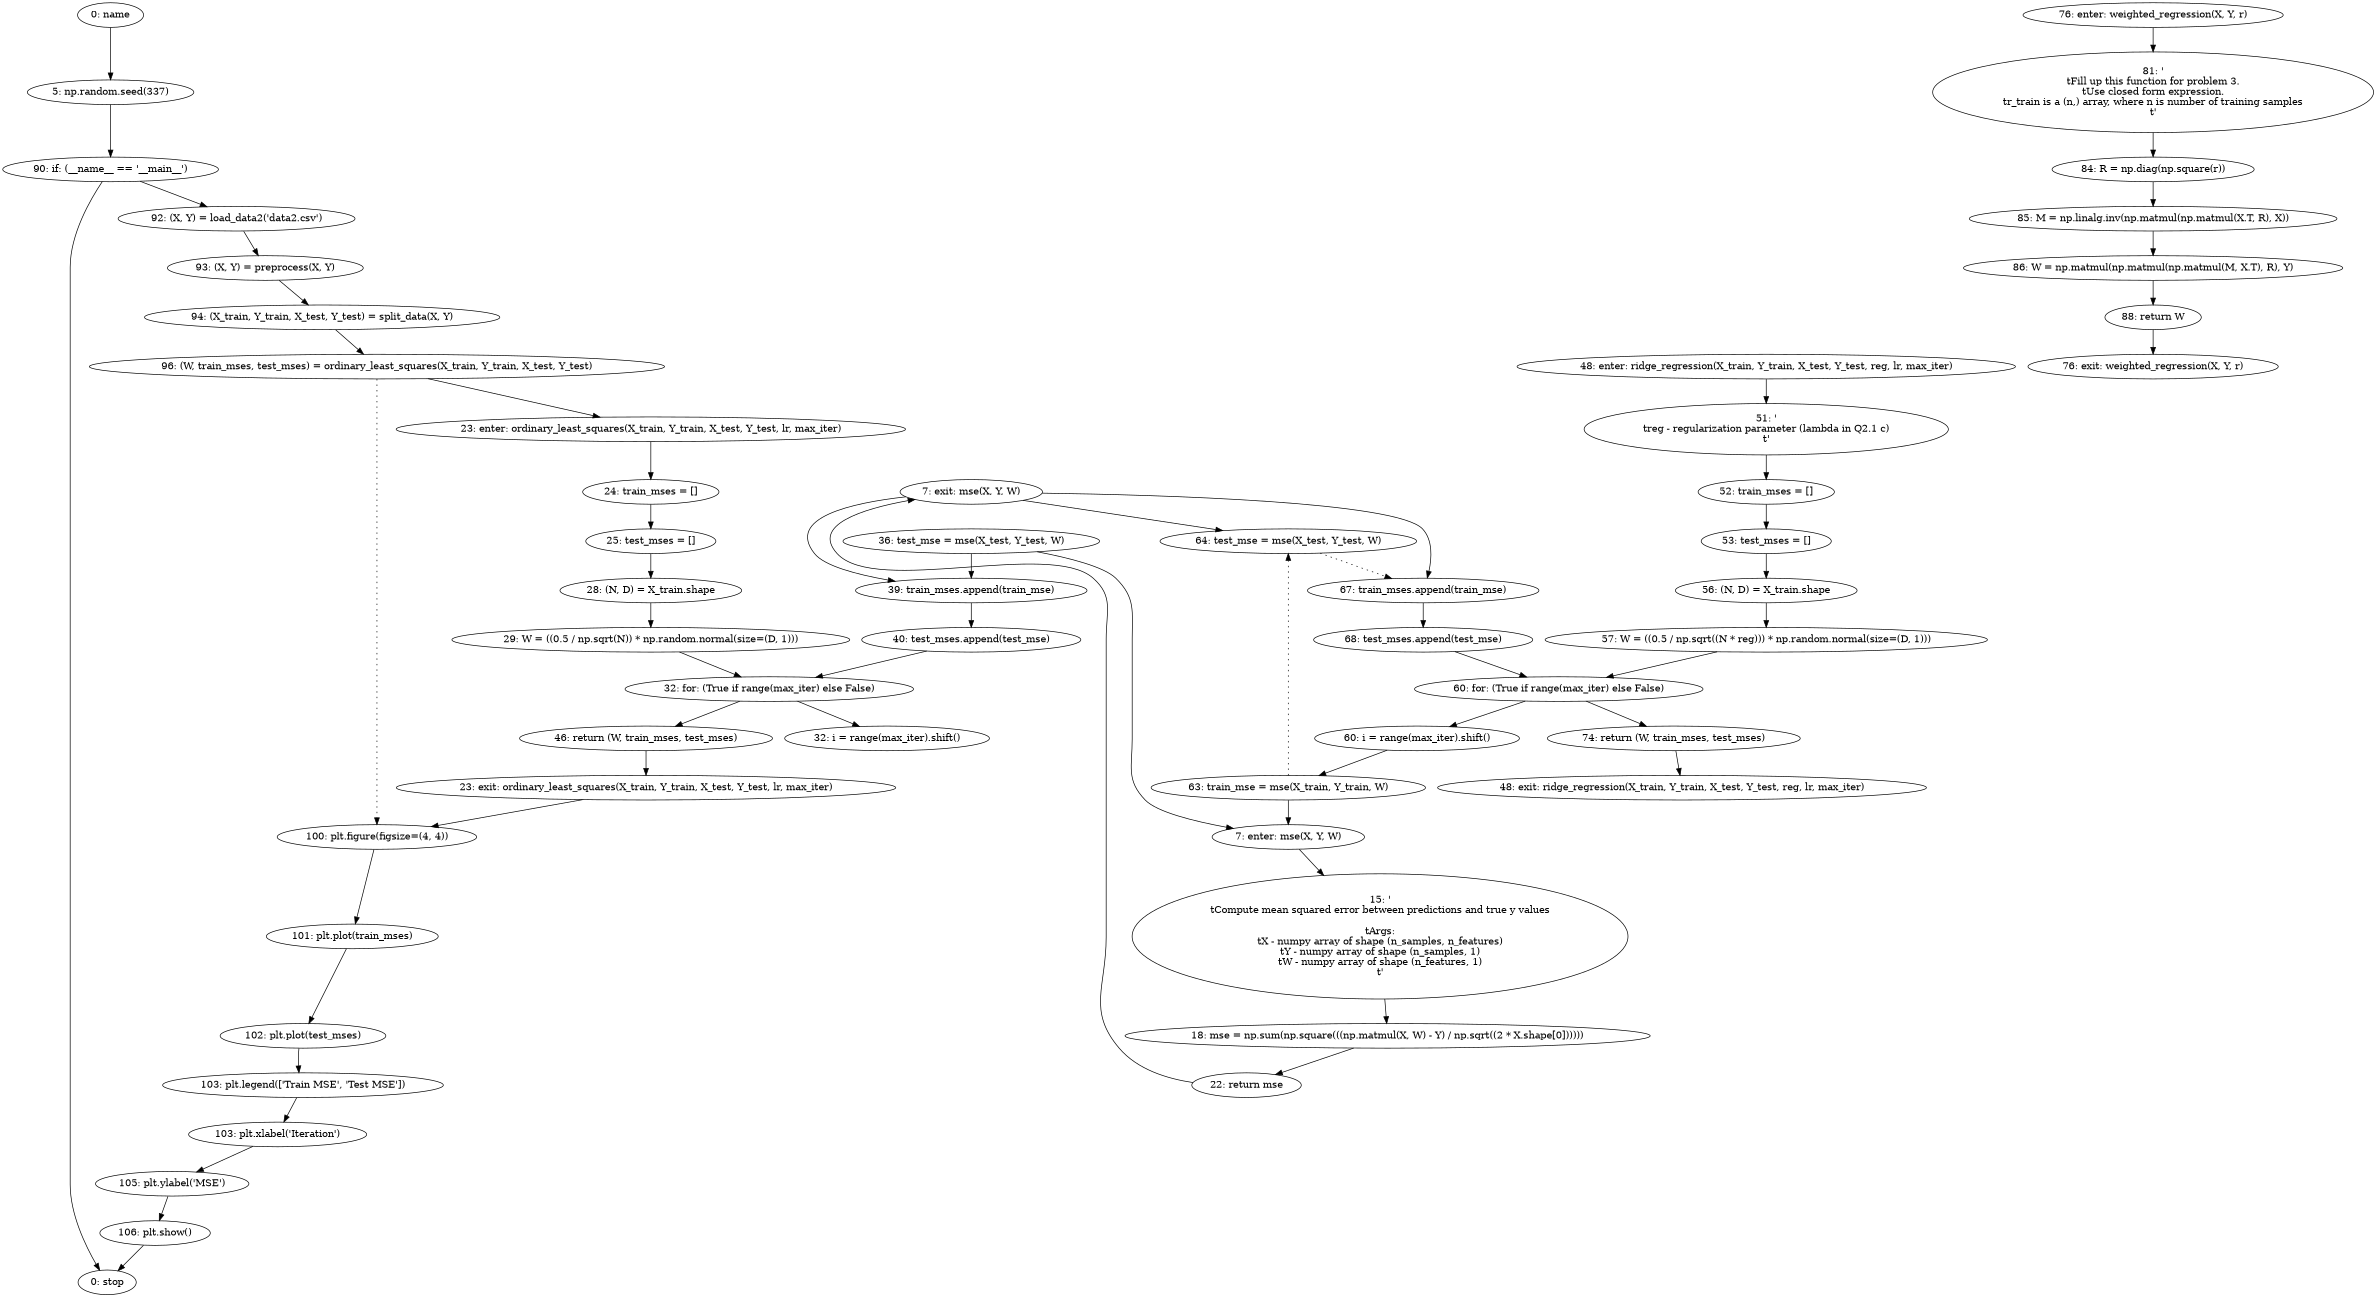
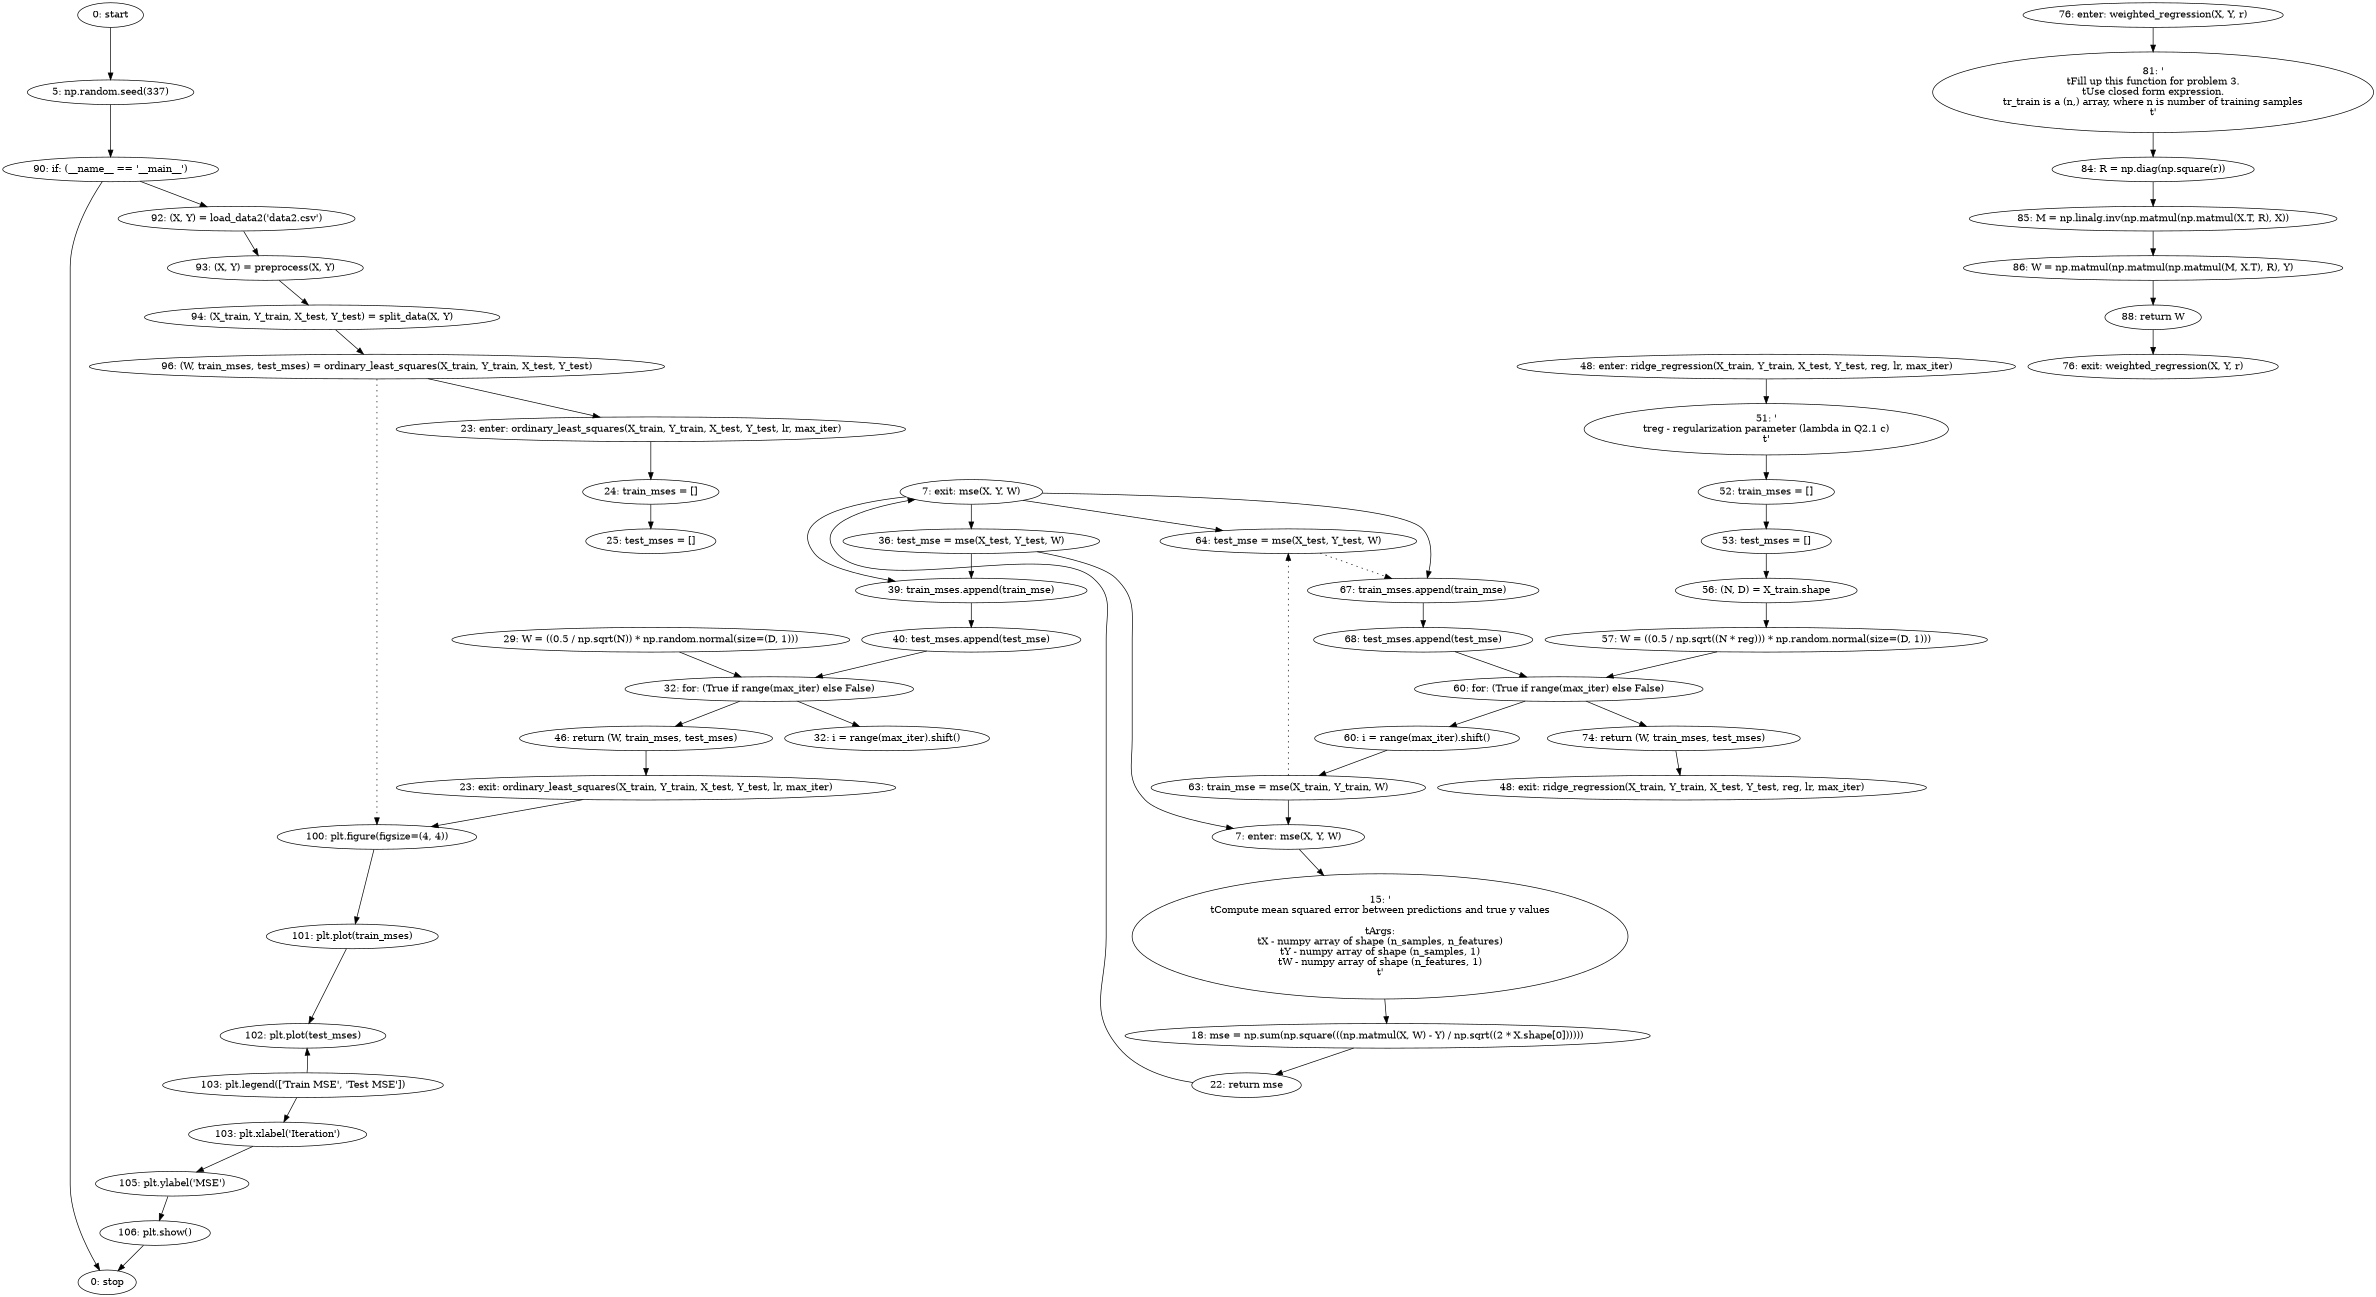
(111, 15) -> (111, 15)
none -> (971, 513)
(651, 591) -> none
(298, 1057) -> (308, 1064)
